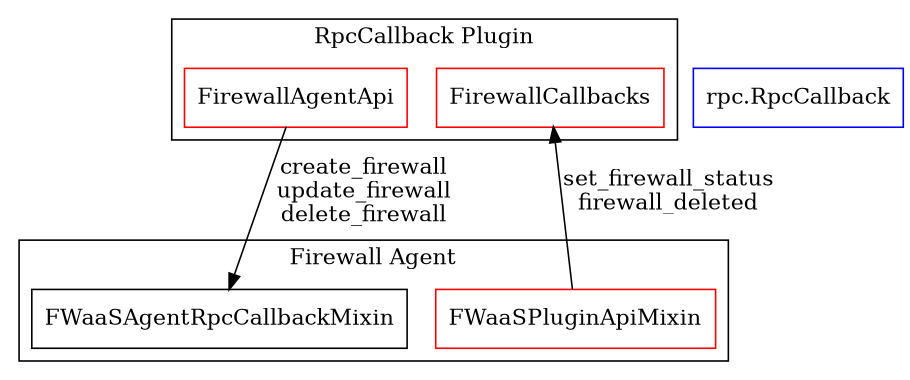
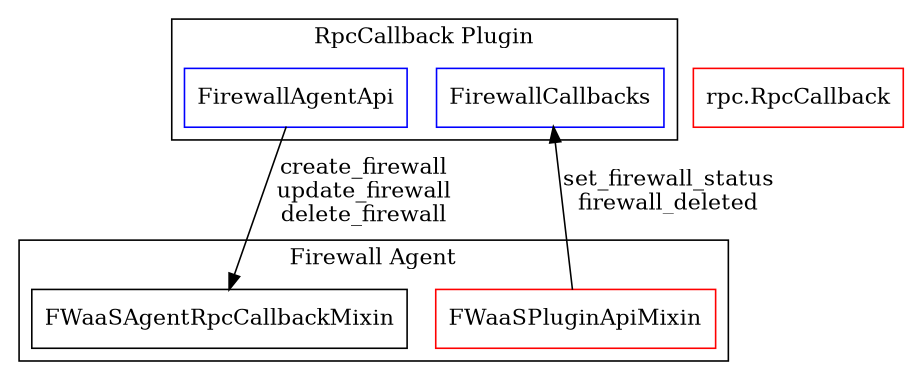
(296, 98) -> (296, 98)
(550, 98) -> (550, 98)
(798, 98) -> (798, 98)
